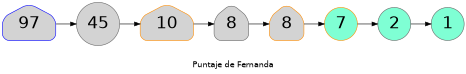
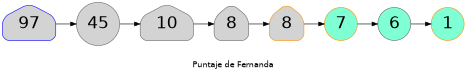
(167, 24) -> (167, 24)
(394, 24) -> (394, 24)
(448, 24) -> (448, 24)
